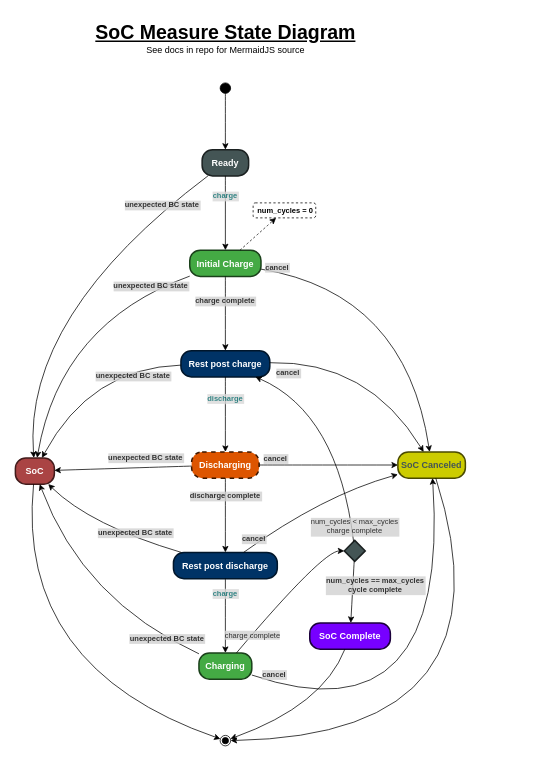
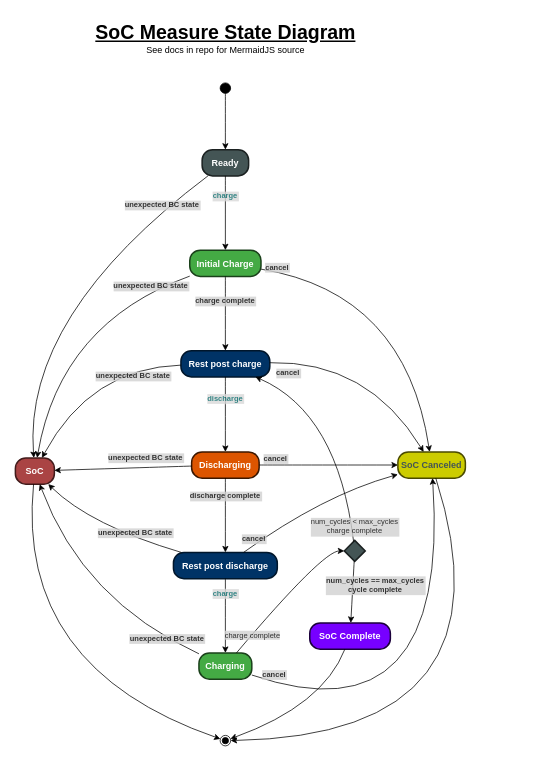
(284, 210) -> none
(252, 240) -> none
(225, 465) -> (225, 465)
